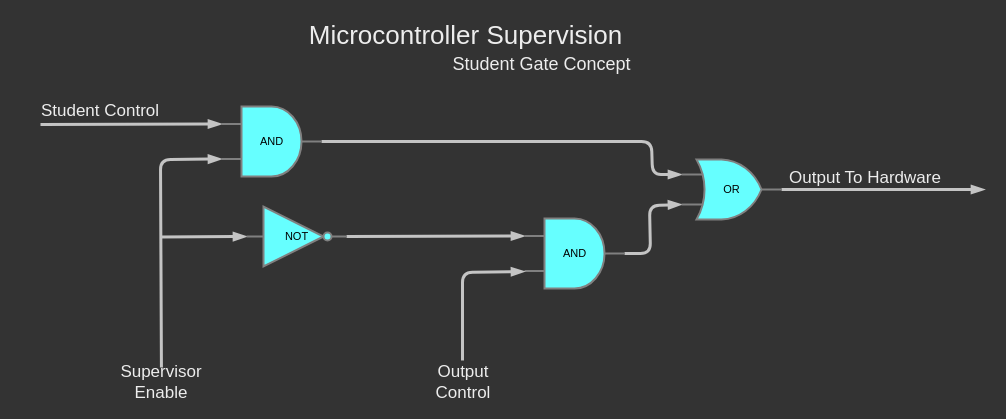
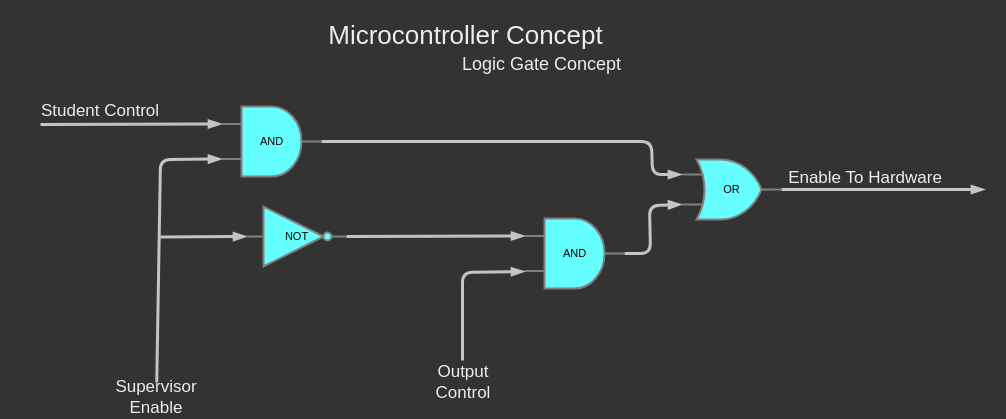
(466, 36) -> (466, 36)
(542, 65) -> (542, 65)
(866, 179) -> (866, 179)
(162, 383) -> (157, 398)
